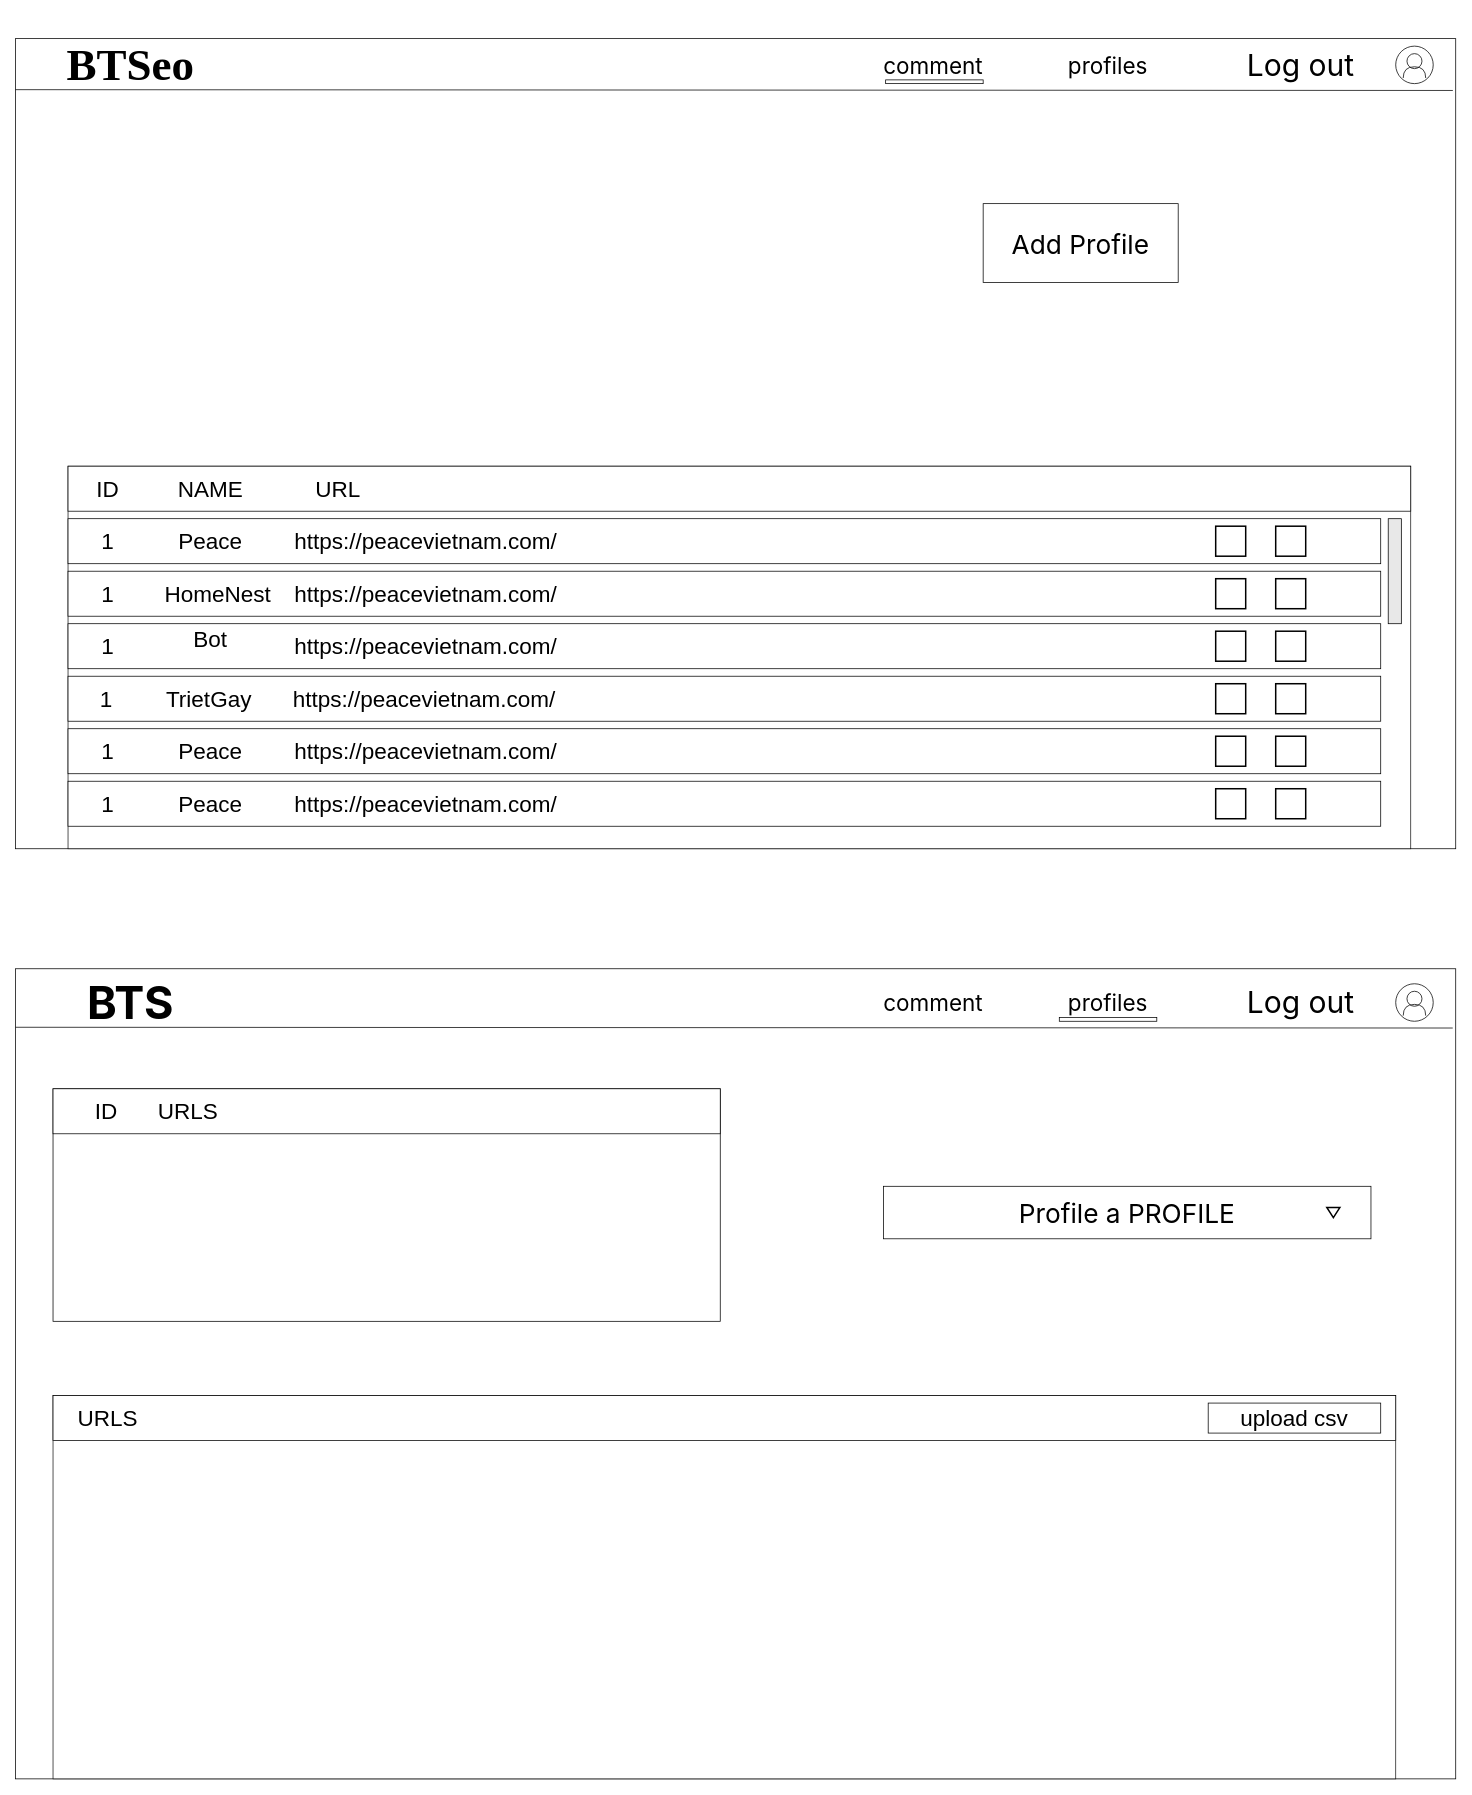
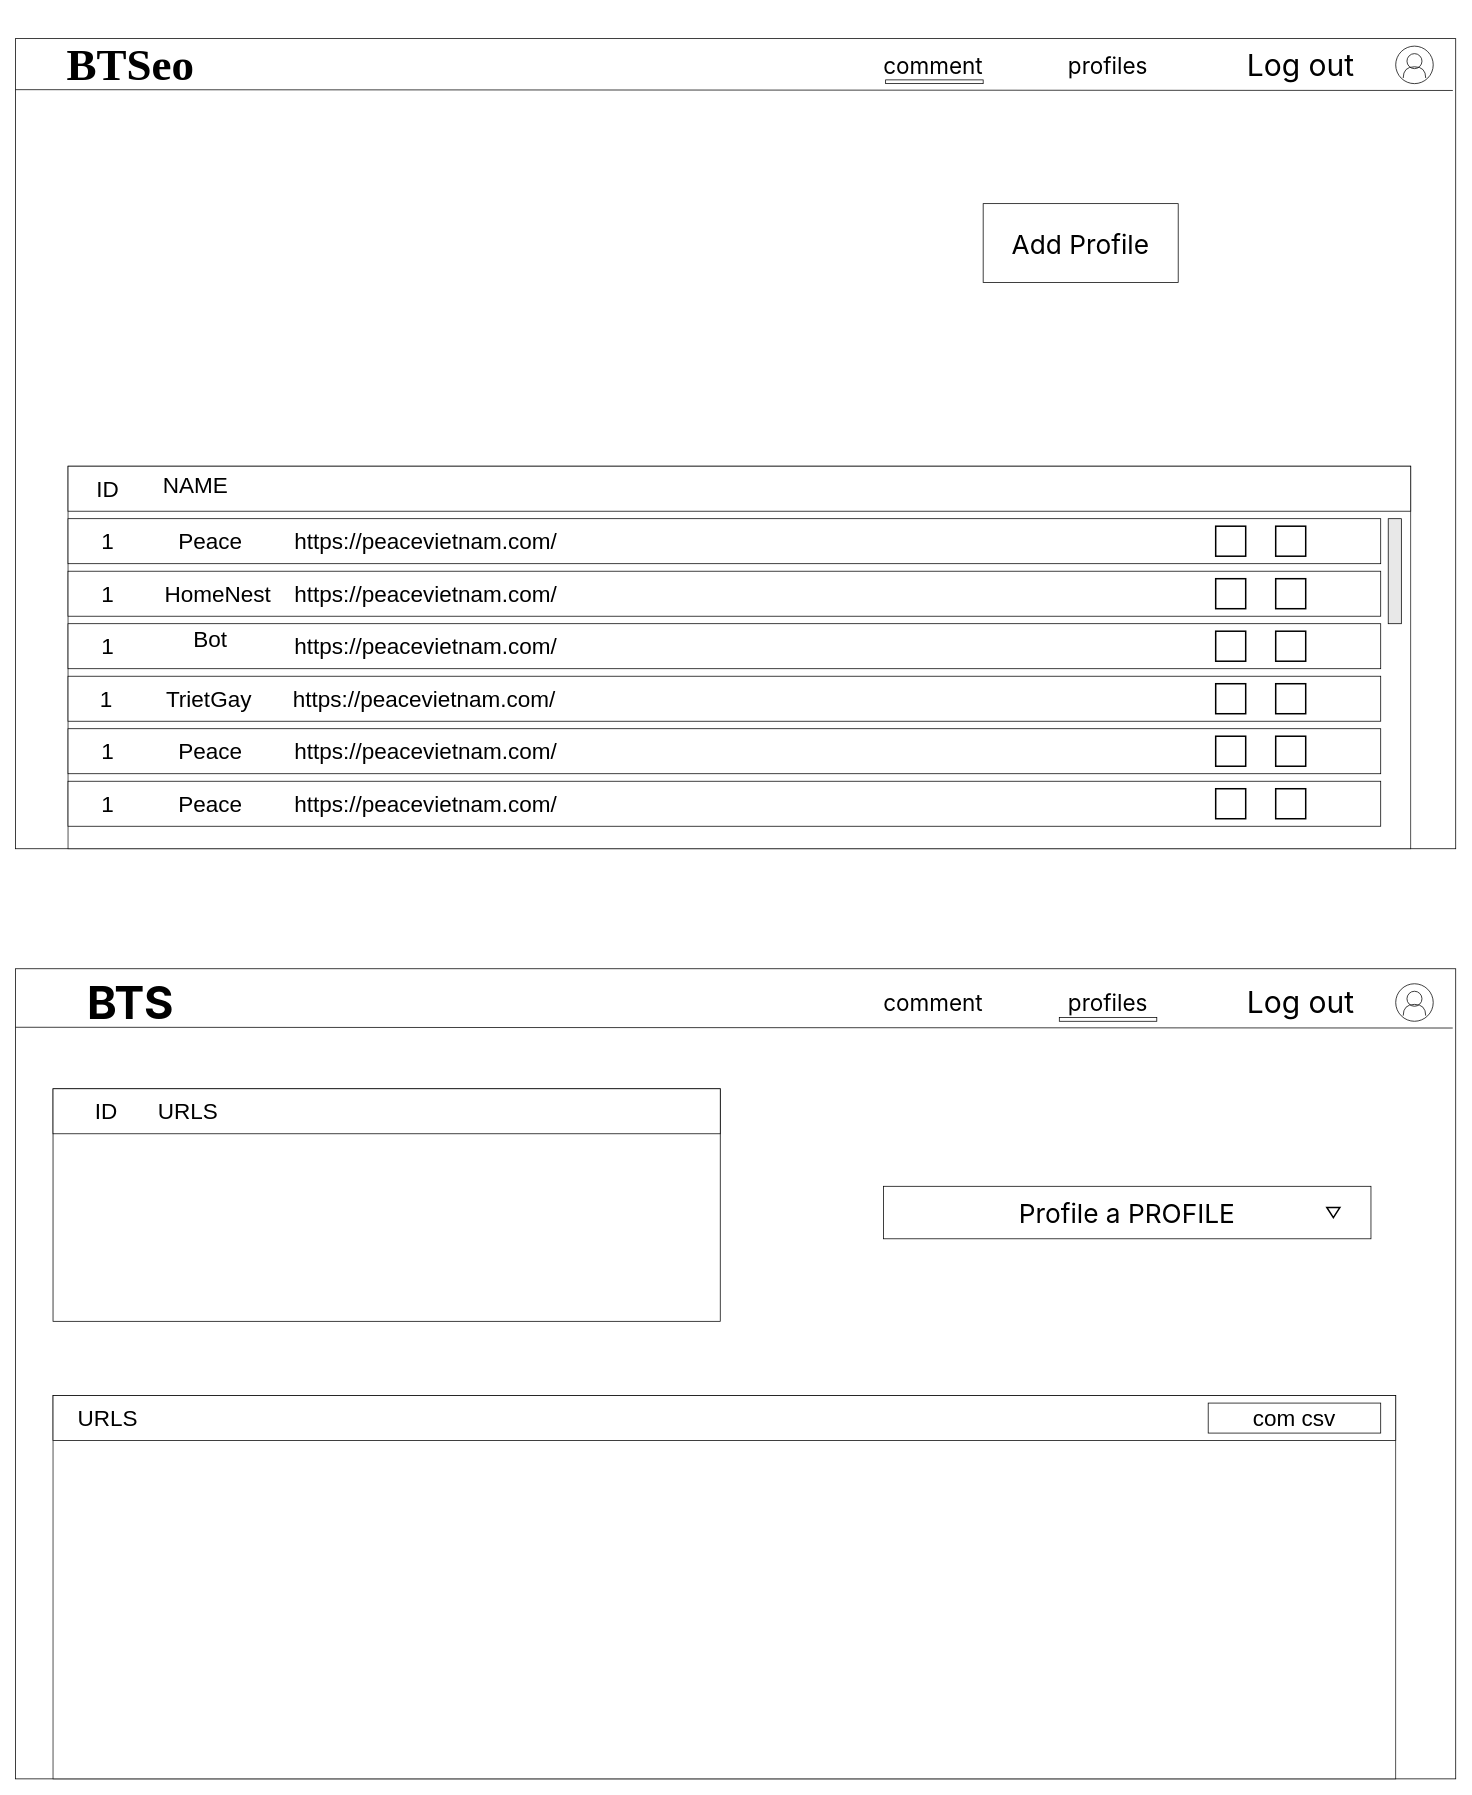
(210, 489) -> (195, 485)
(338, 489) -> none
(1294, 1418) -> (1294, 1418)
